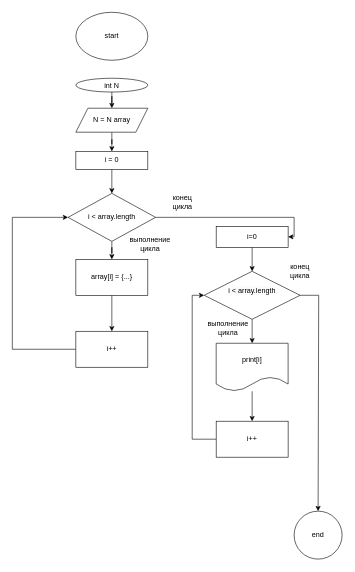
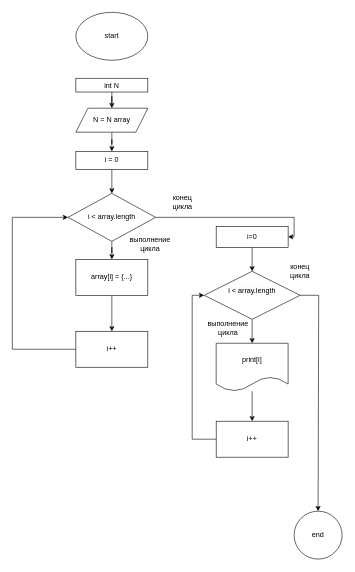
(112, 85) -> (112, 85)
